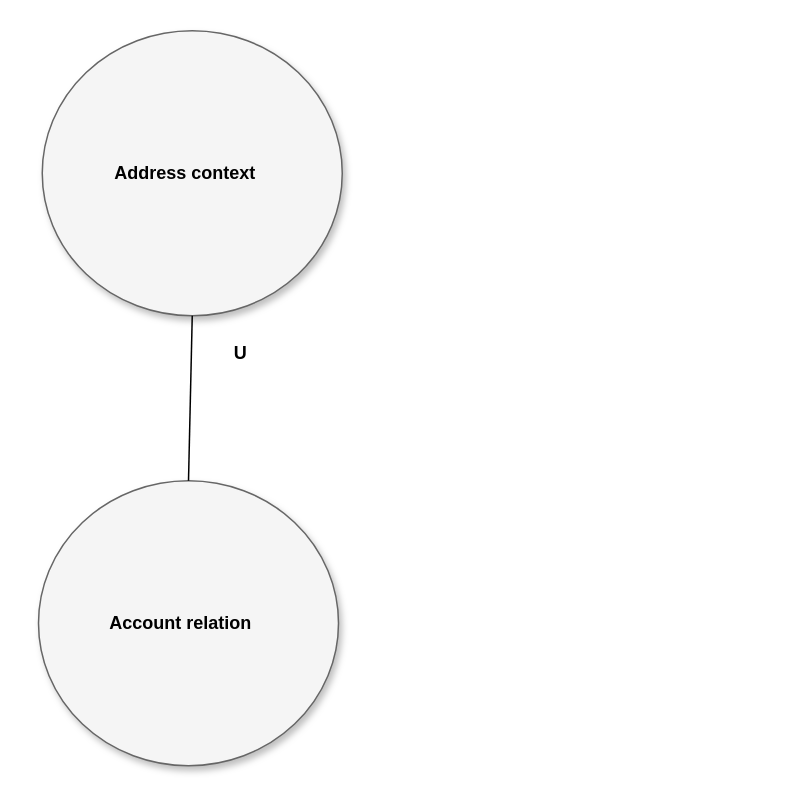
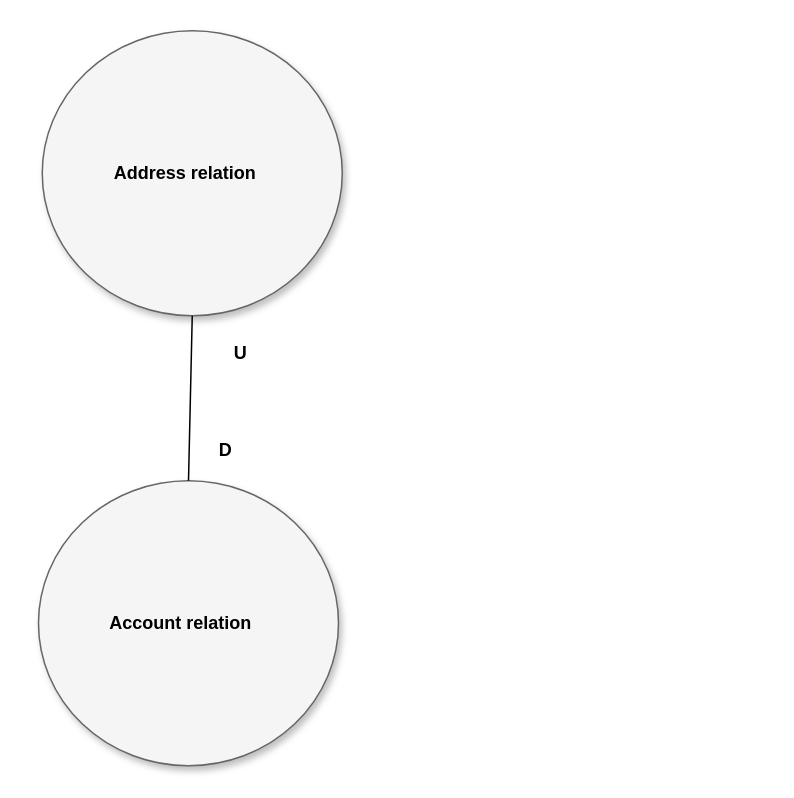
(185, 173) -> (185, 173)
none -> (226, 451)
